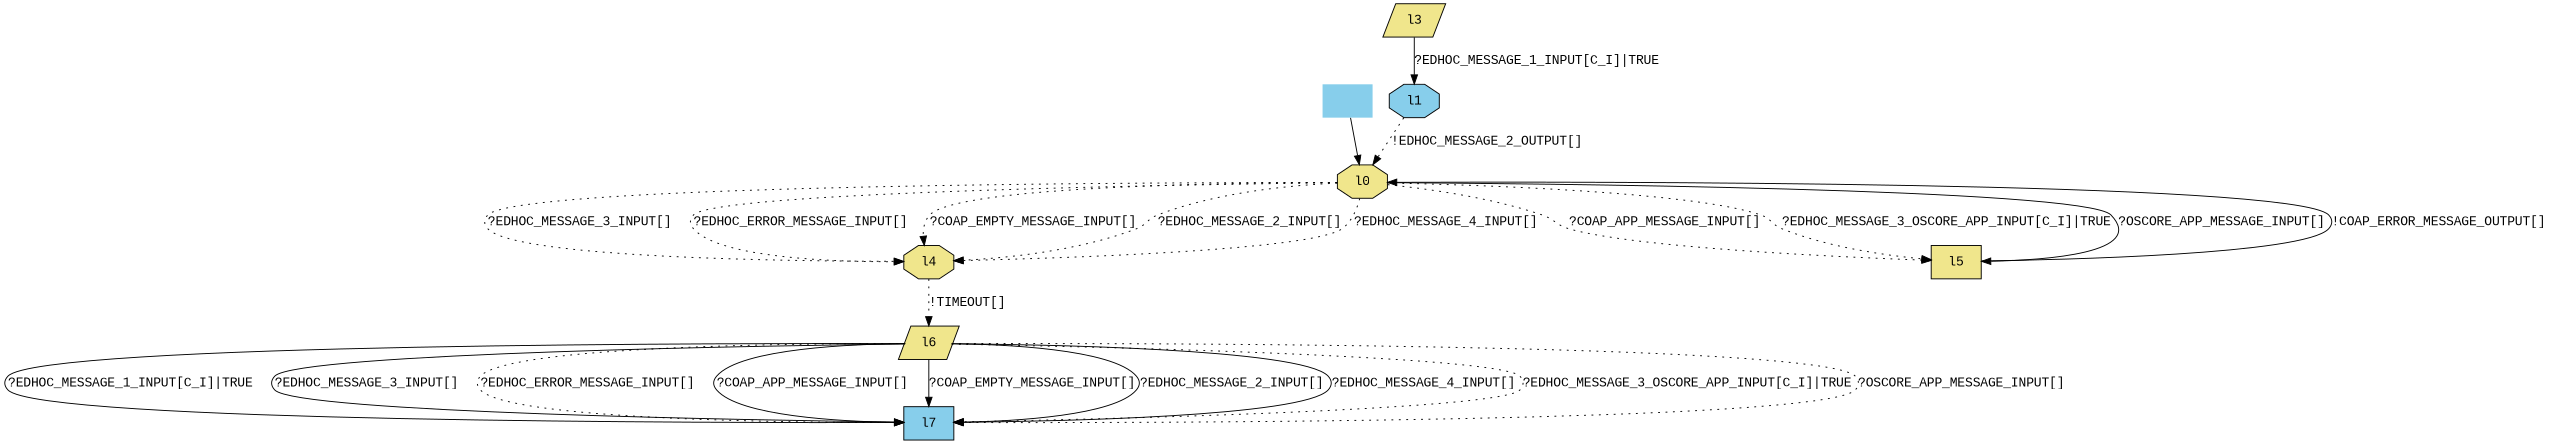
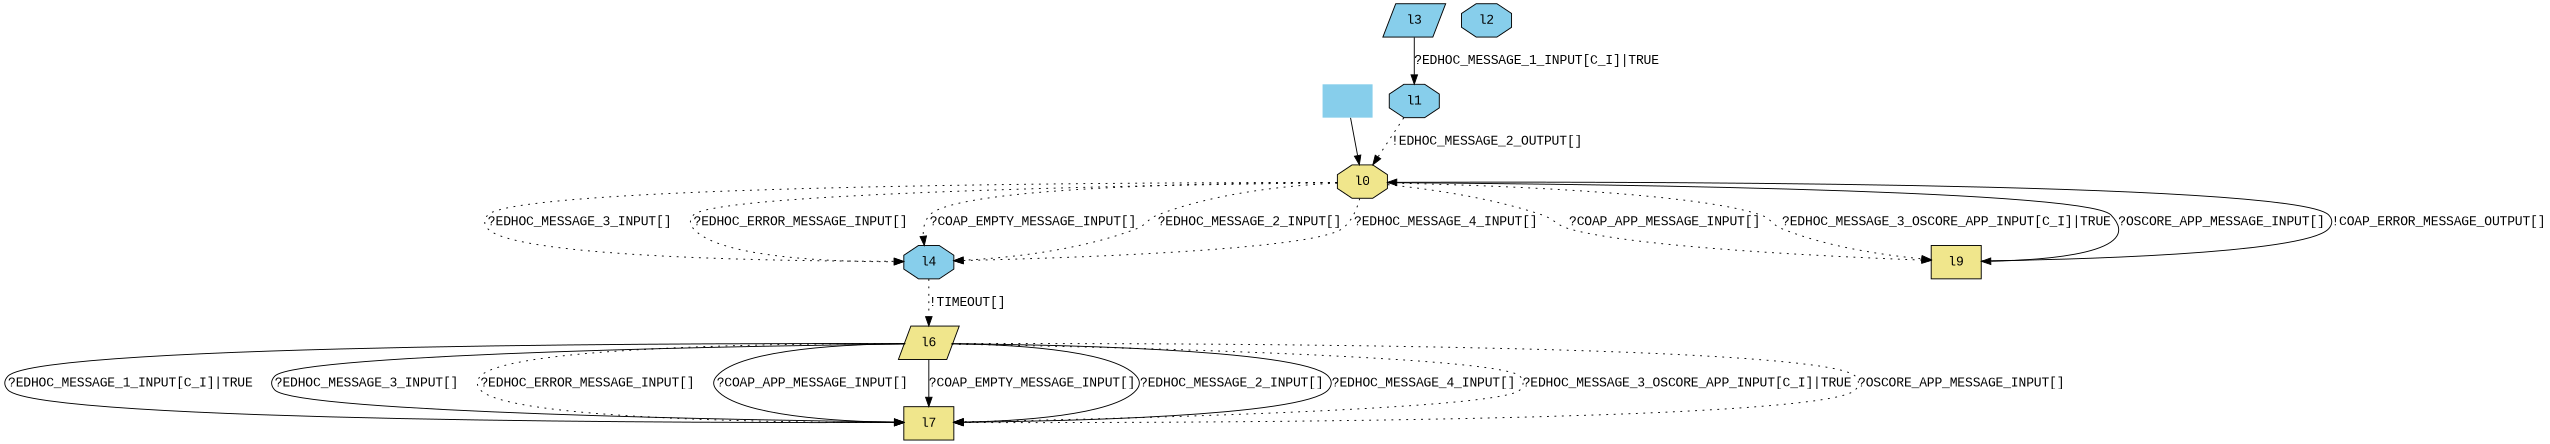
(1414, 20) -> (1414, 20)
none -> (1487, 20)
(929, 262) -> (929, 262)
(1956, 262) -> (1956, 262)
(929, 423) -> (929, 423)
